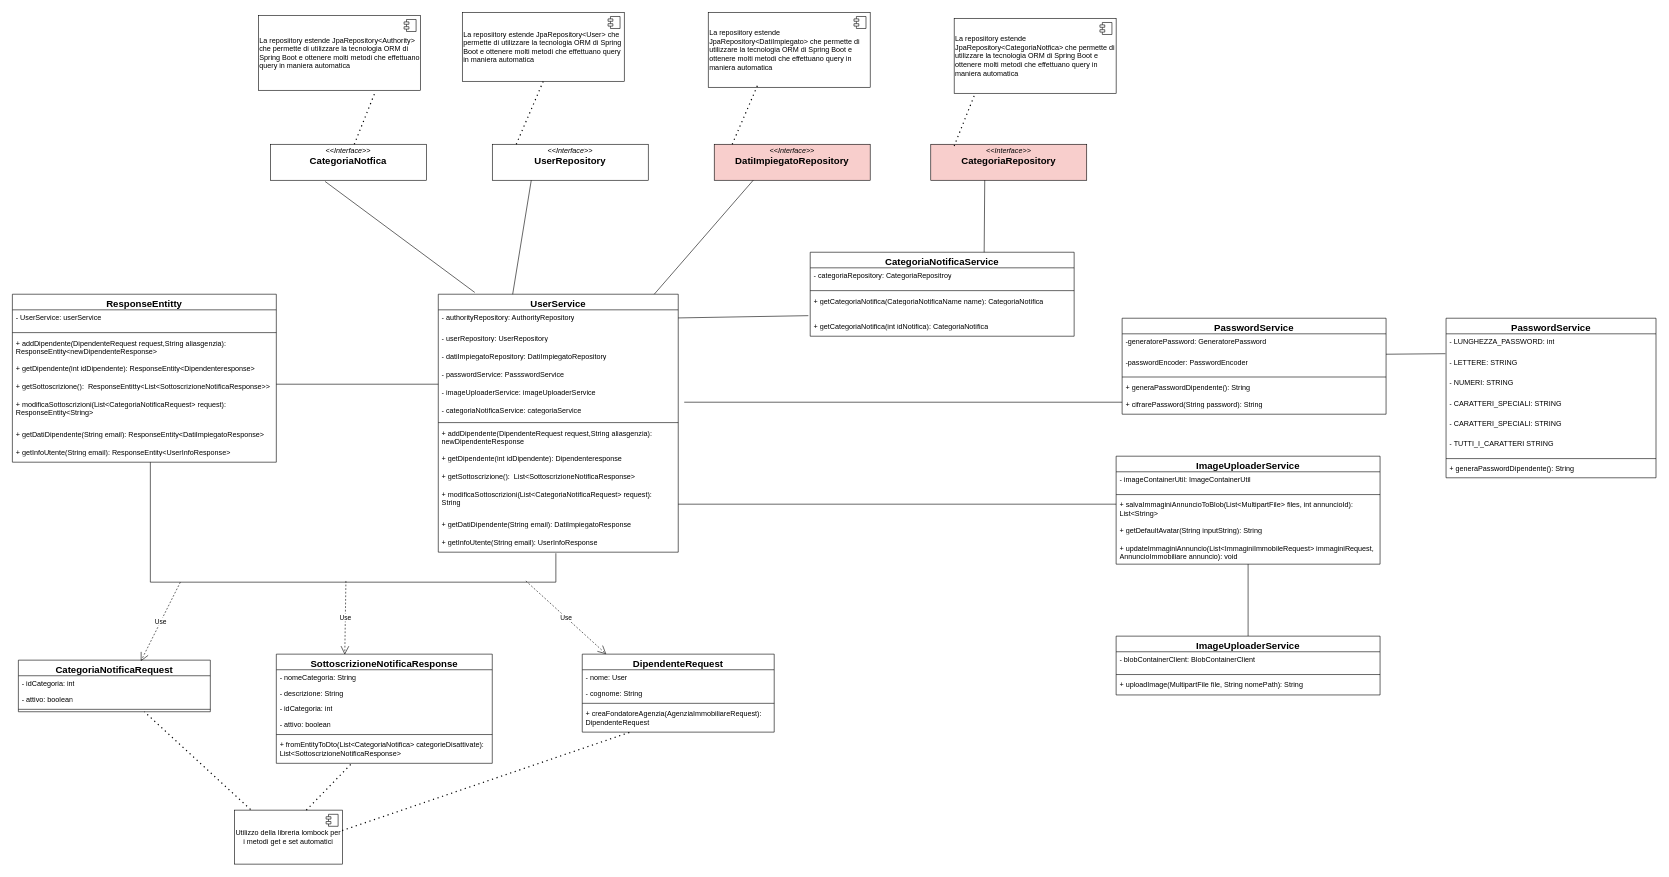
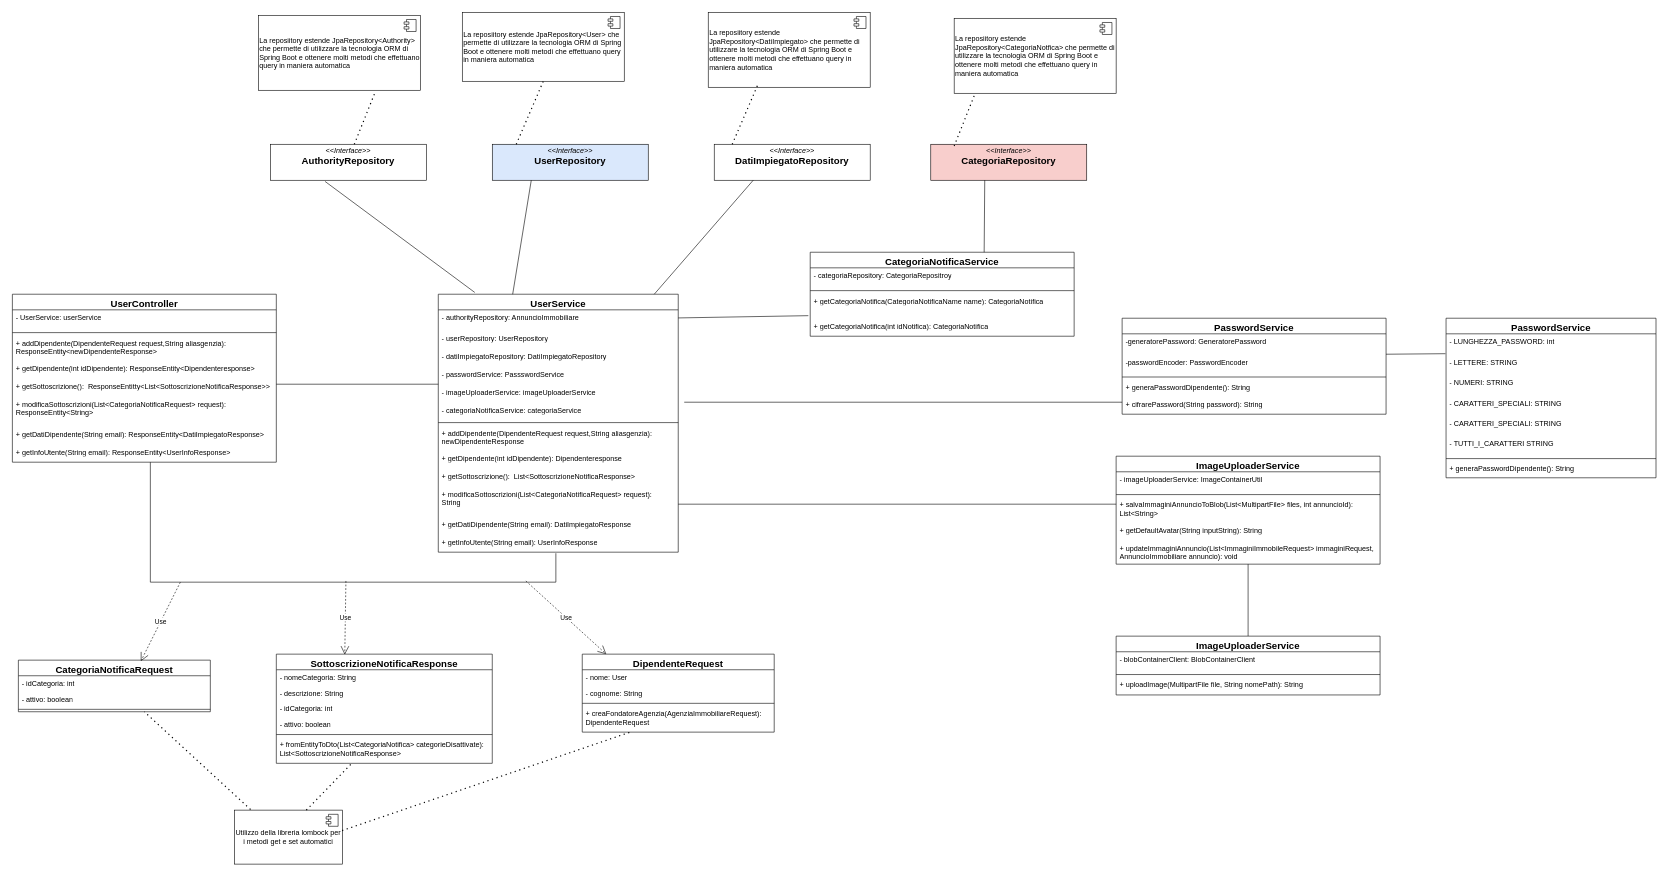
(301, 153) -> (307, 153)
(570, 162) -> (570, 162)
(792, 162) -> (792, 162)
(144, 303) -> (144, 303)
(520, 318) -> (518, 318)
(1191, 480) -> (1196, 480)
